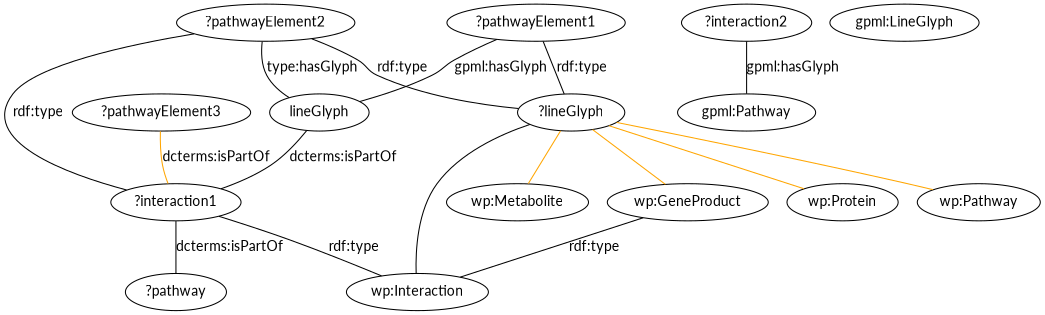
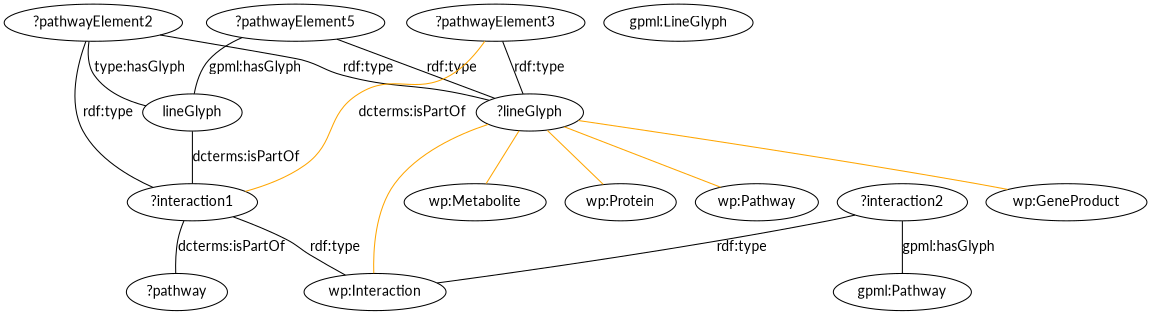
(536, 23) -> (296, 23)
none -> (513, 68)
(443, 177) -> (401, 176)
(552, 247) -> (647, 252)
